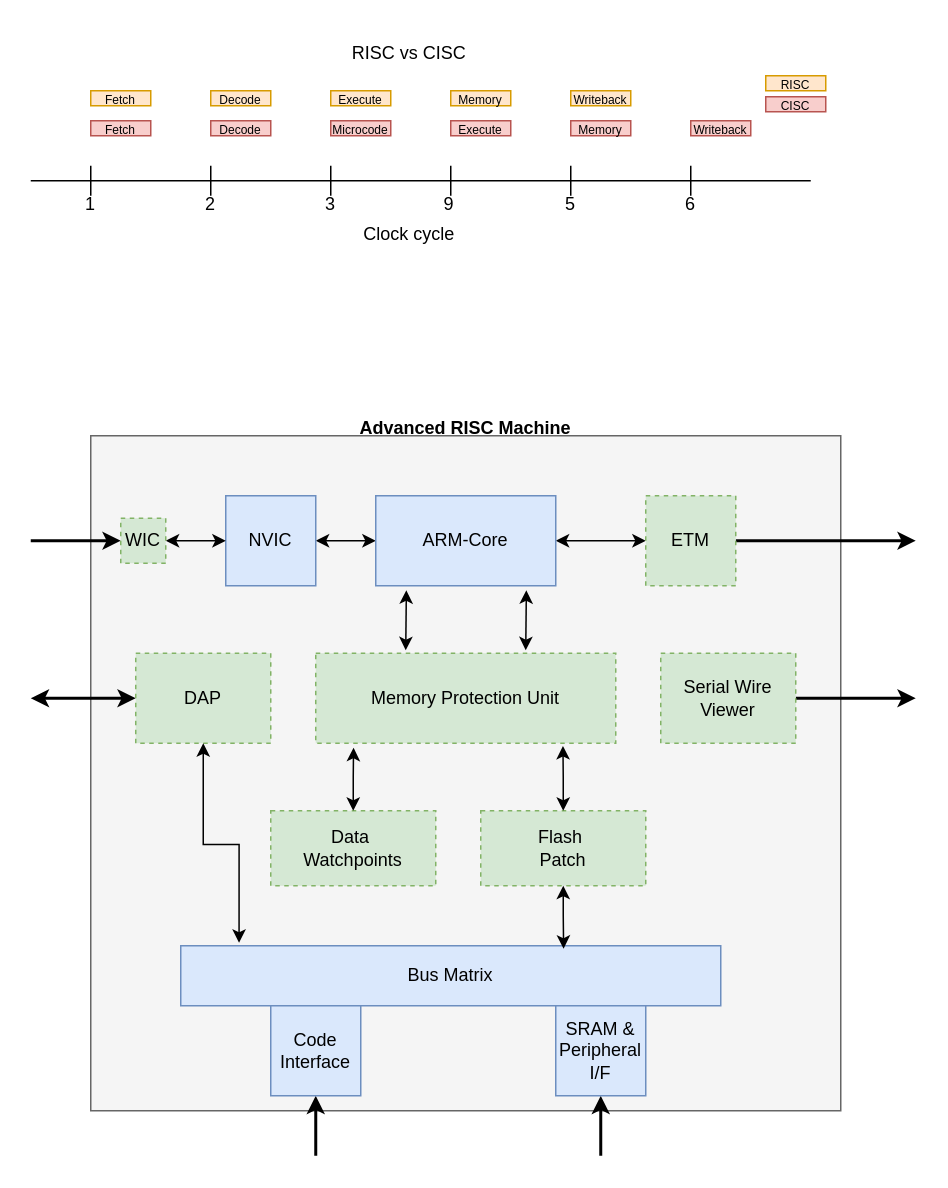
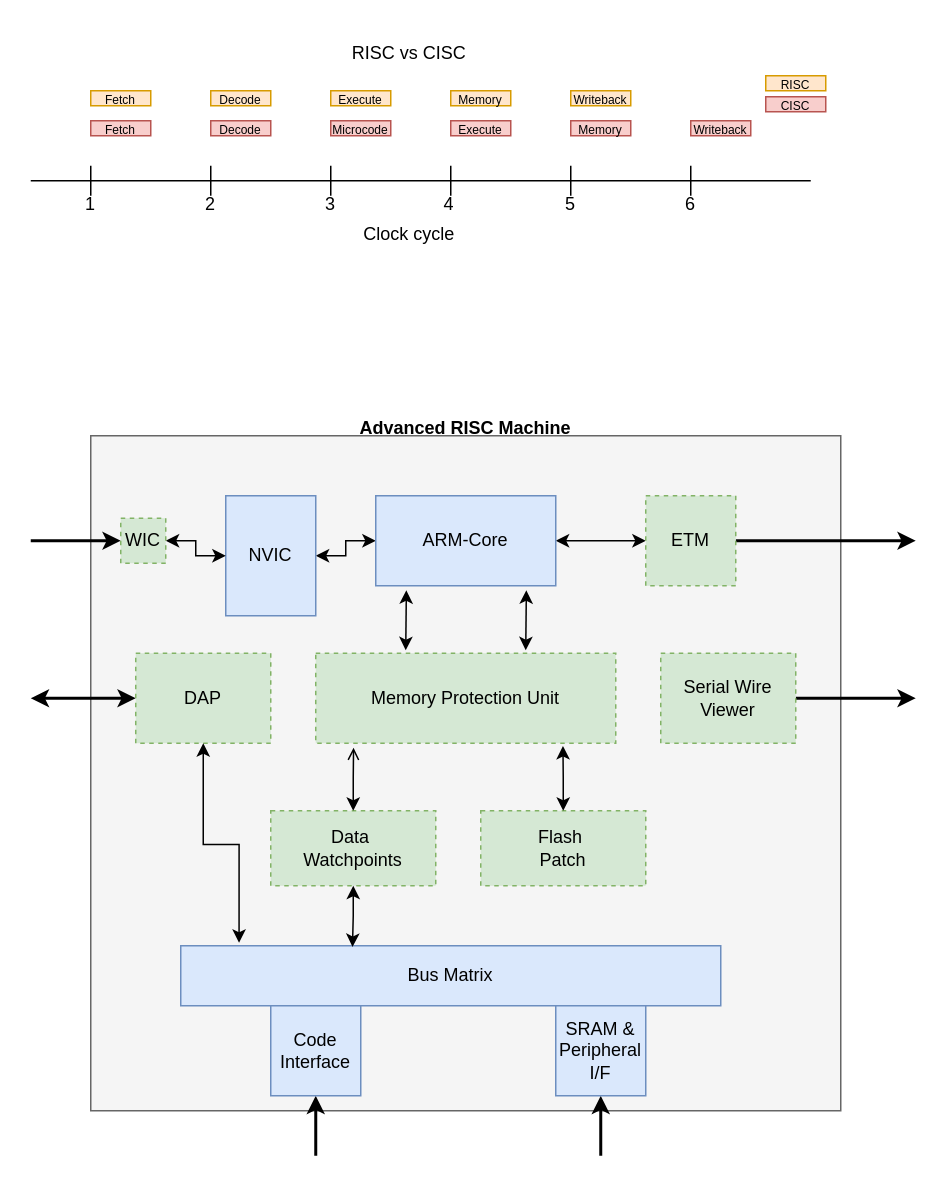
(449, 205) -> (449, 205)
(271, 541) -> (271, 556)
(353, 759) -> (353, 756)
none -> (353, 916)
(563, 917) -> none
